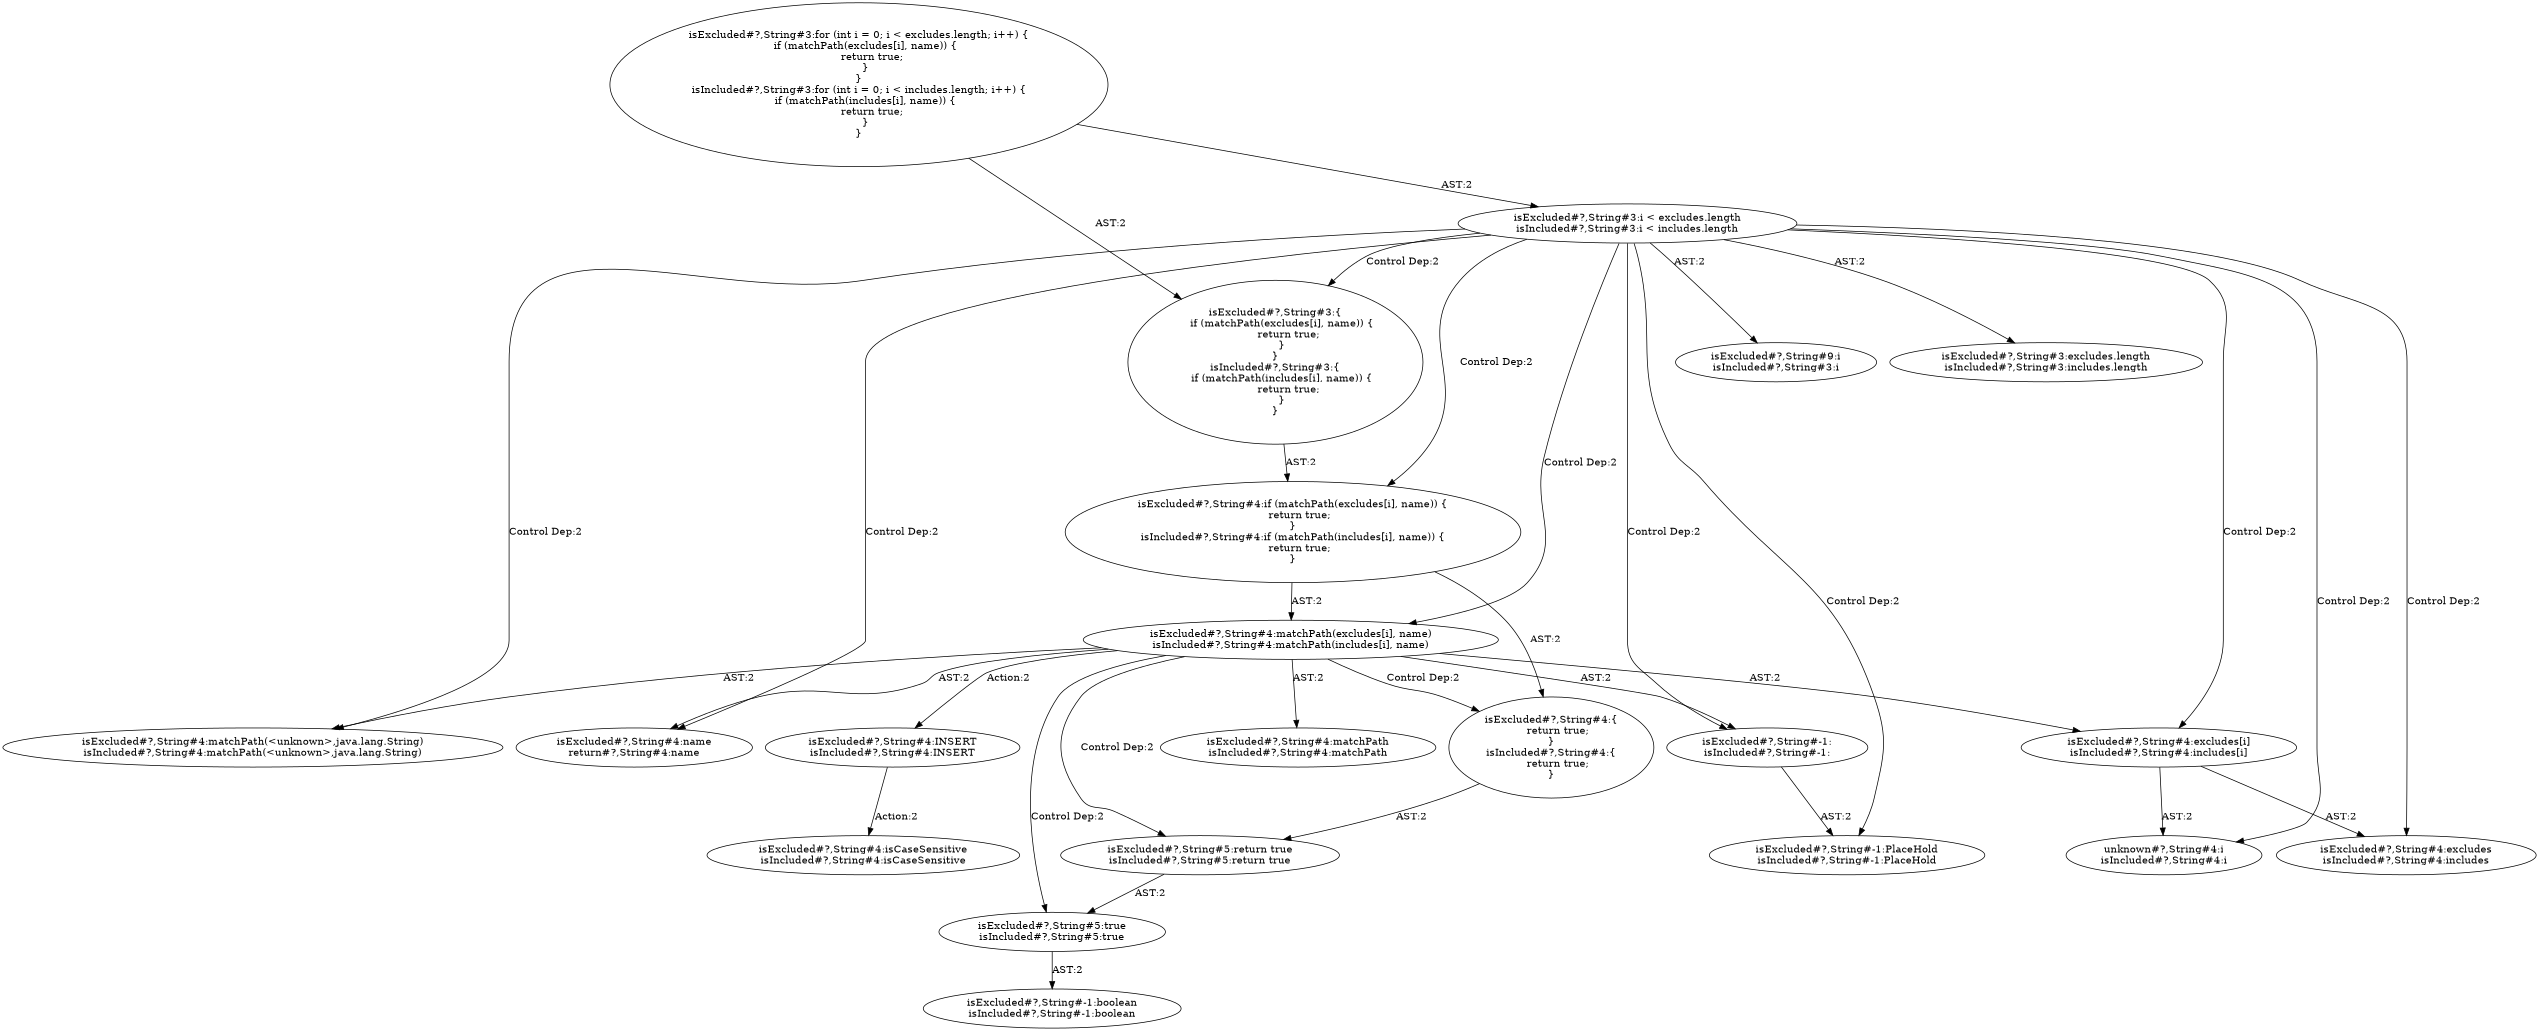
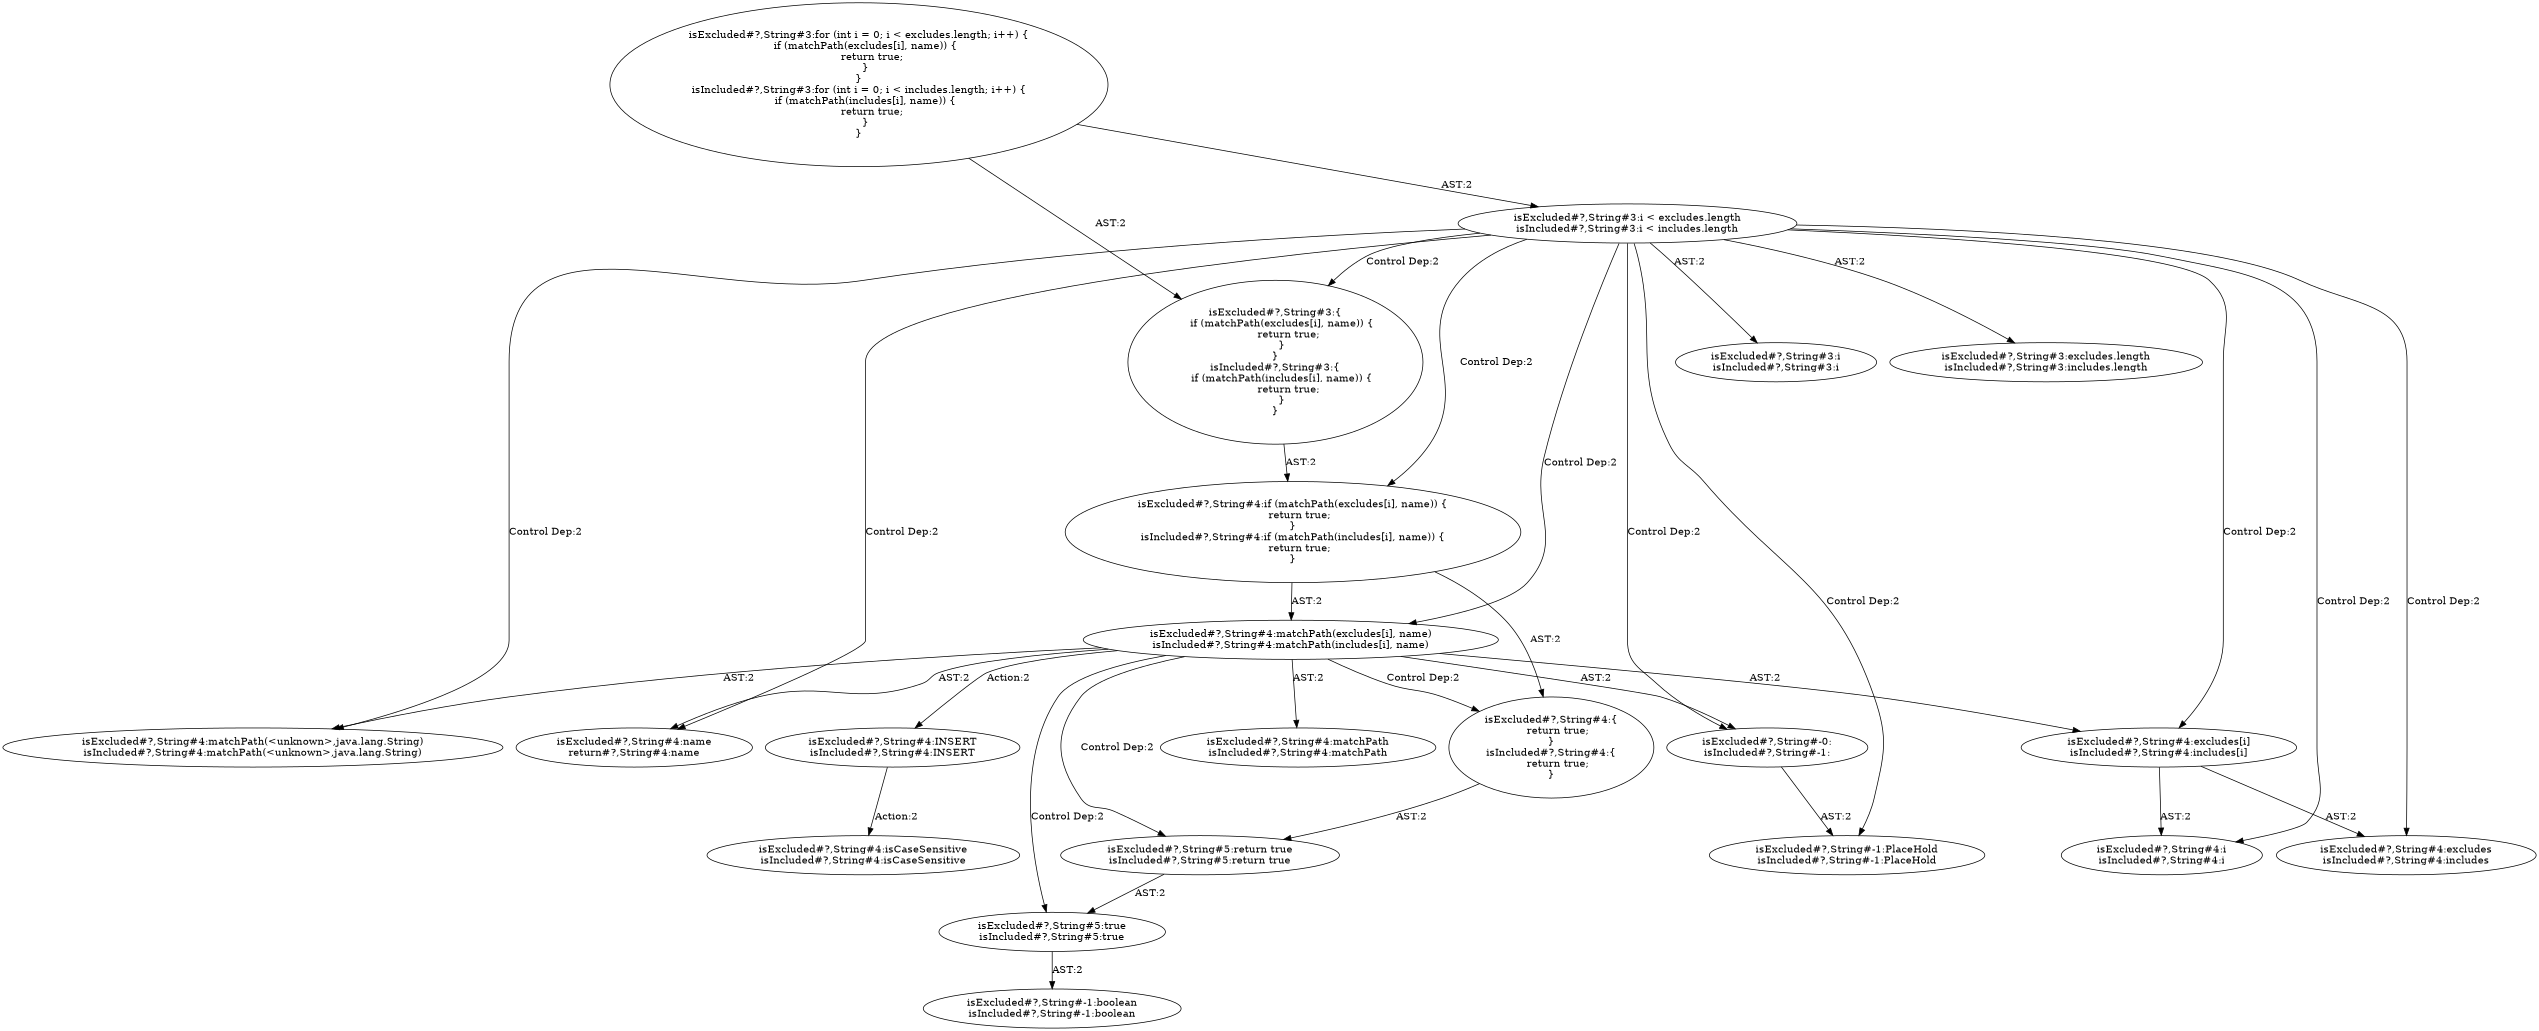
(1776, 362) -> (1776, 362)
(1767, 748) -> (1767, 748)
(2164, 855) -> (2162, 855)
